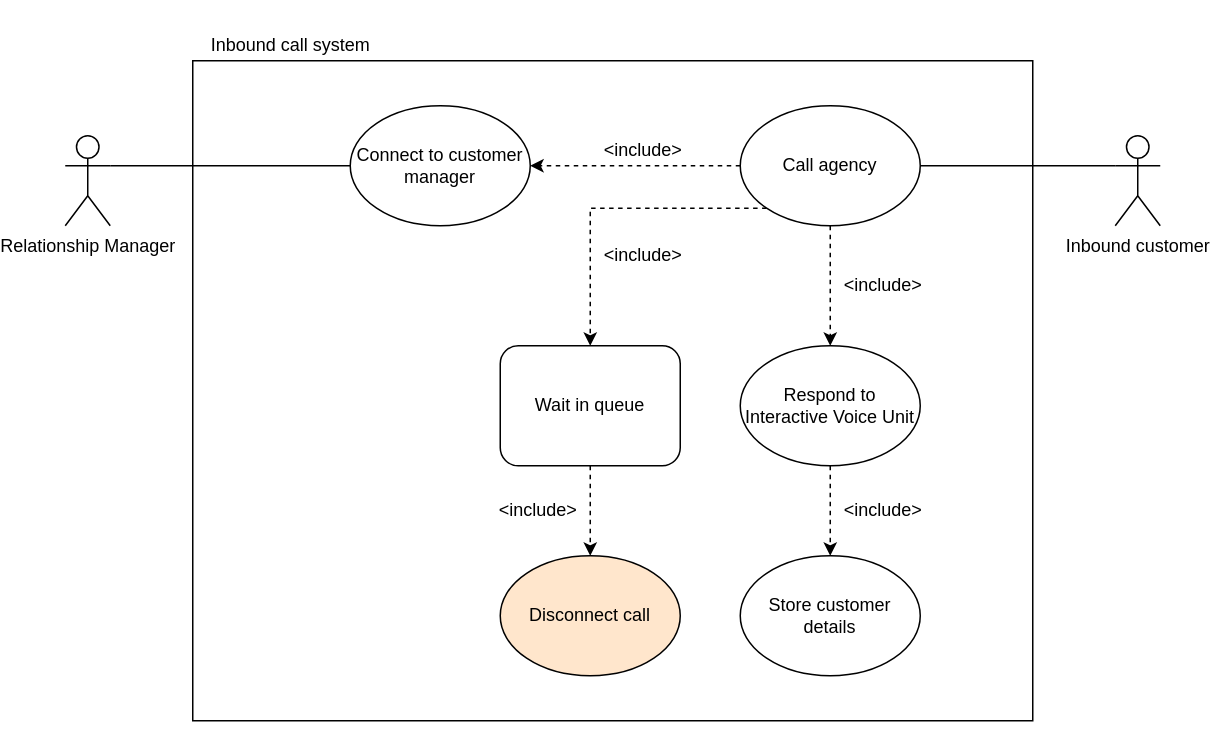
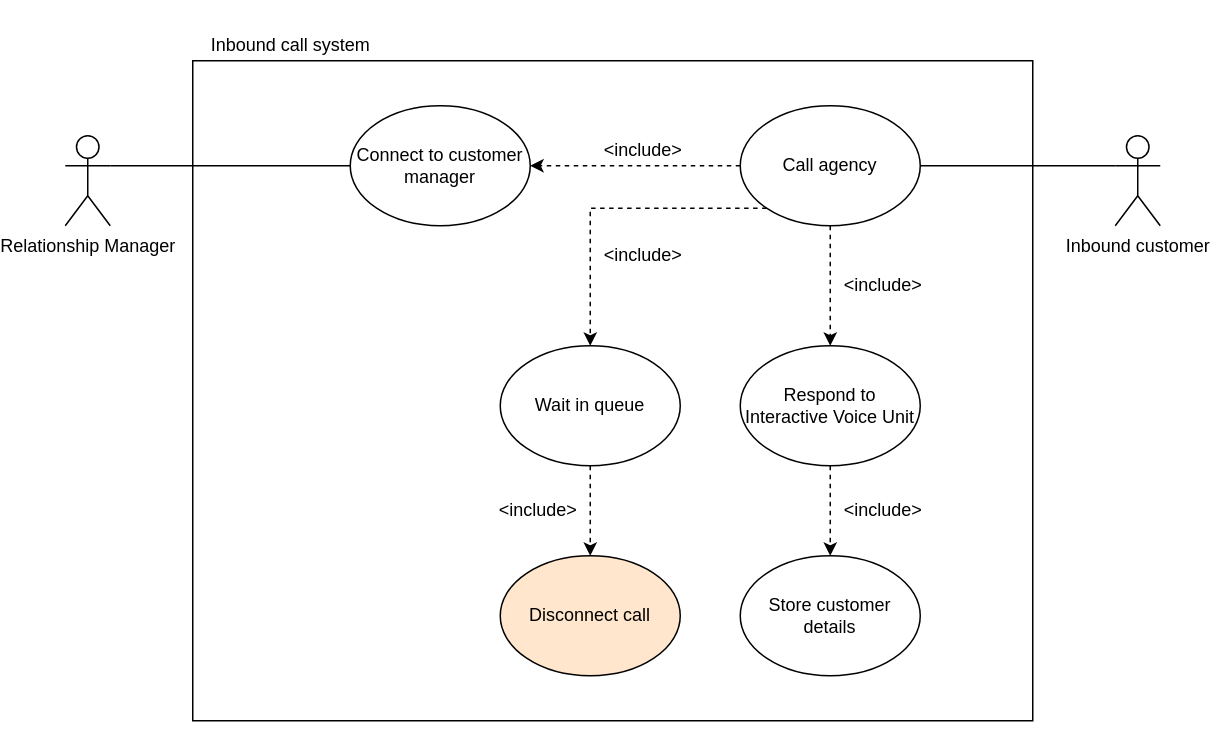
(590, 406) -> (590, 406)
